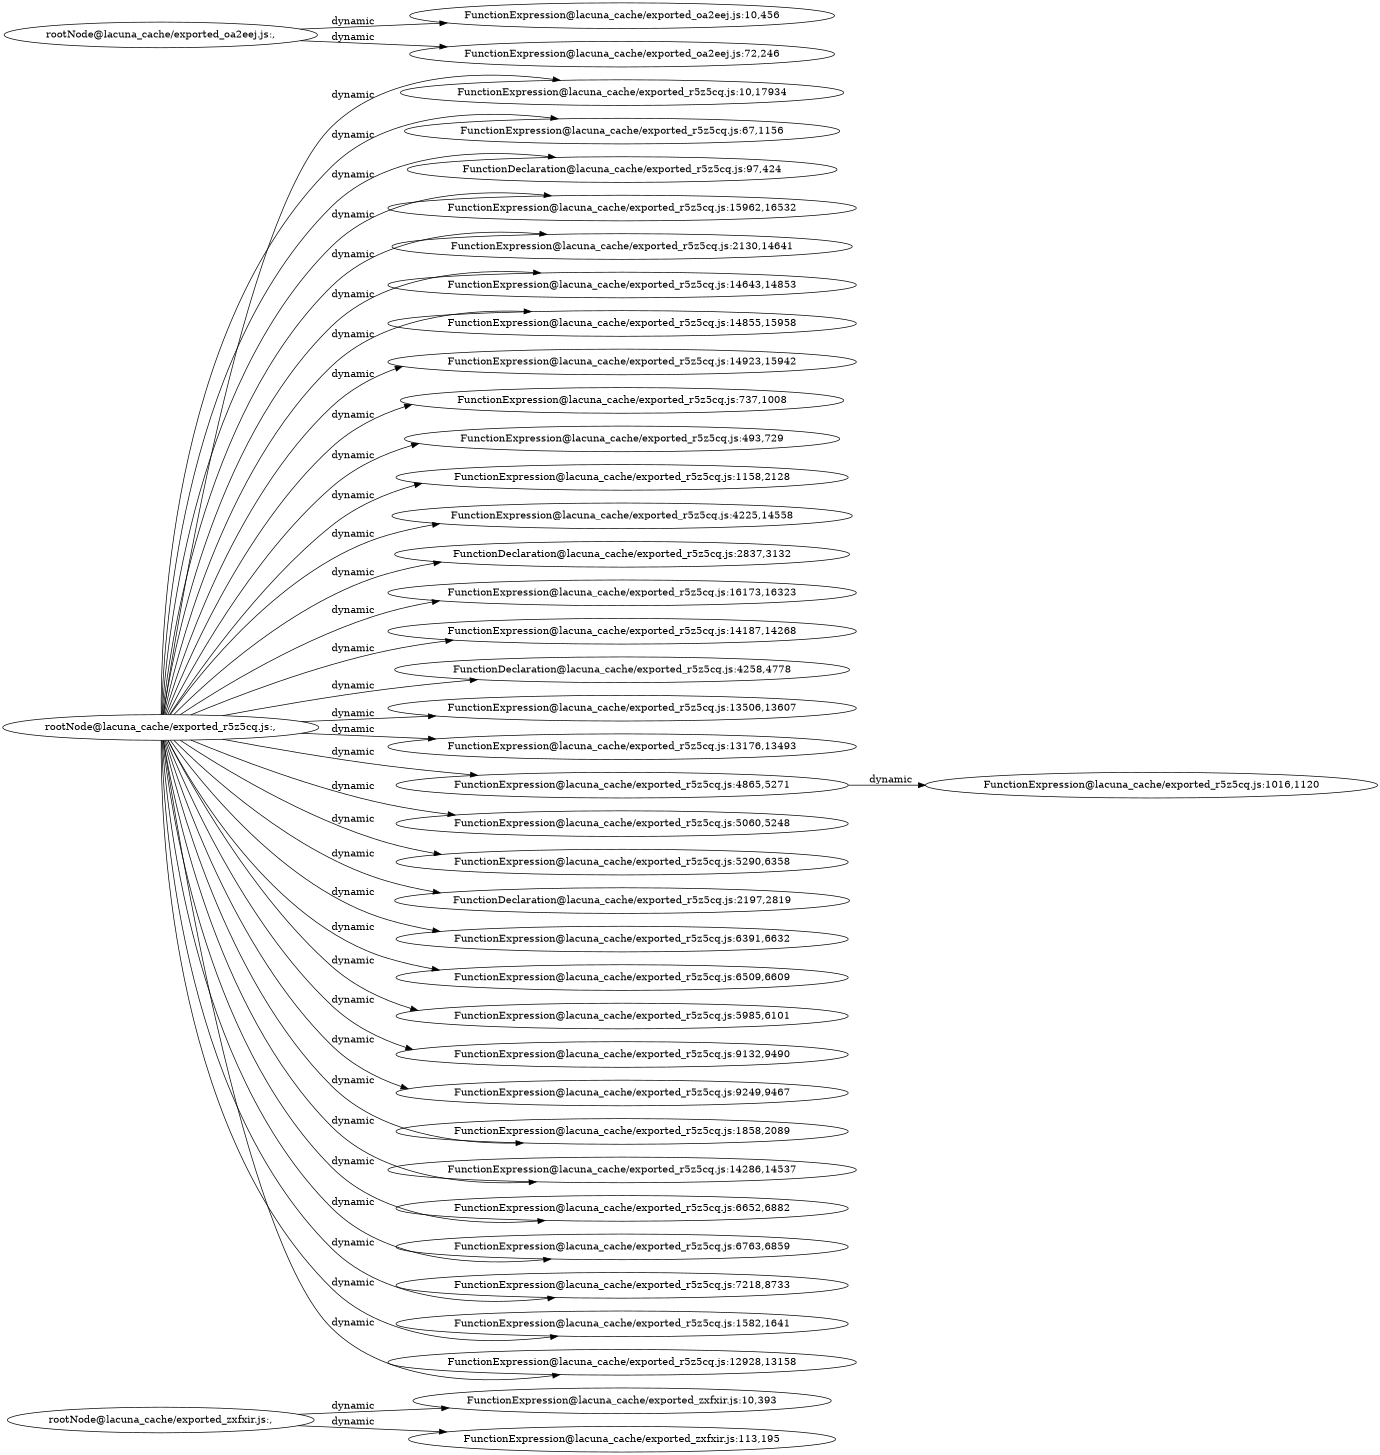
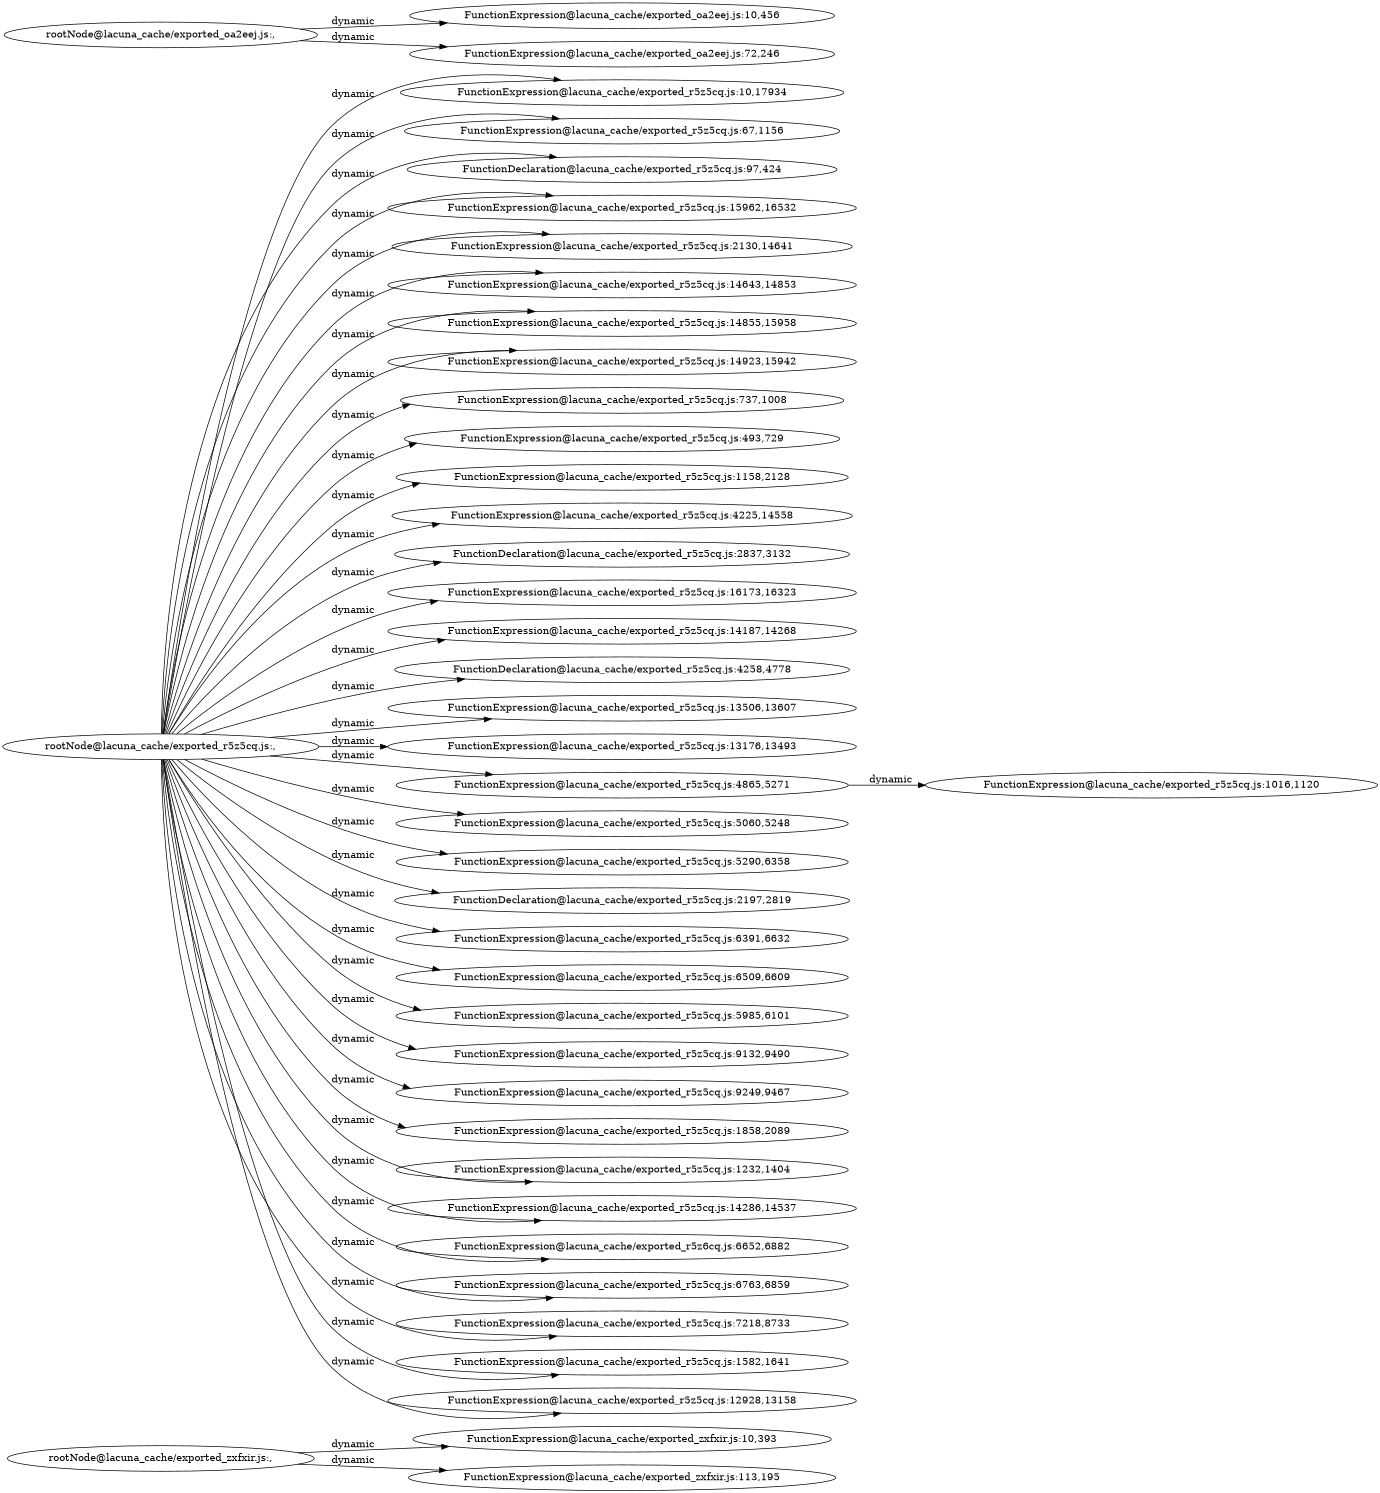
none -> (622, 1170)
(622, 1208) -> (622, 1247)
